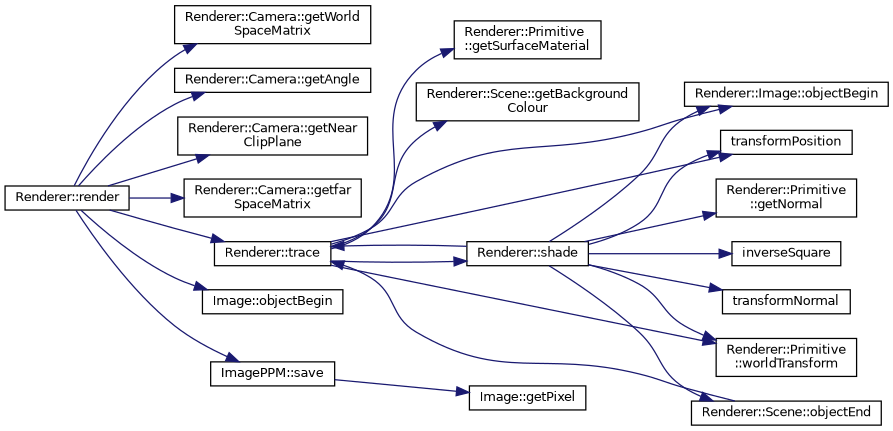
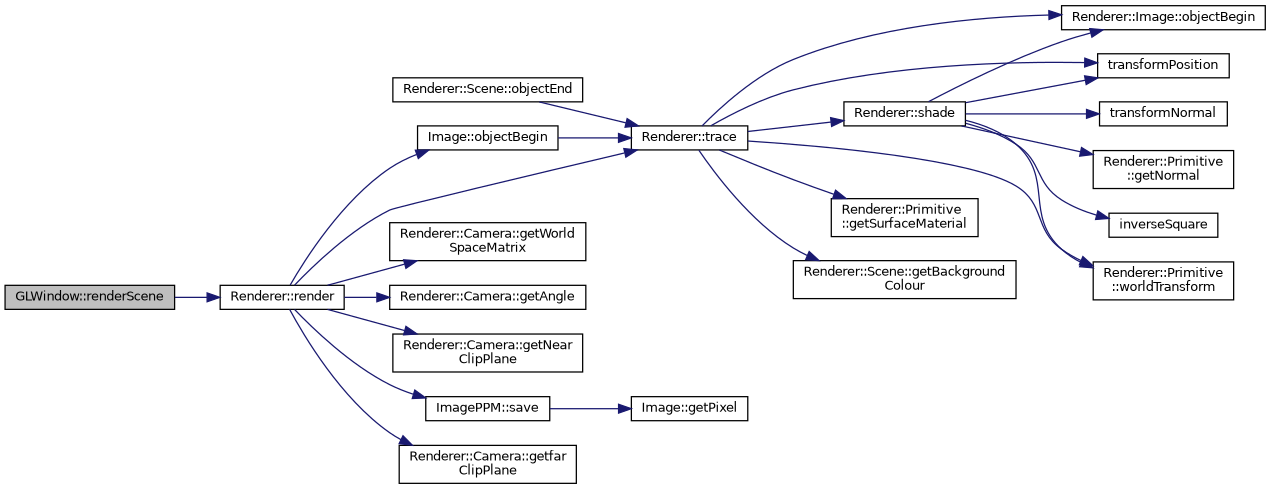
(273, 198) -> (488, 464)
(405, 245) -> (588, 138)
none -> (90, 297)
(620, 315) -> none
